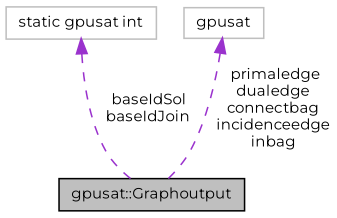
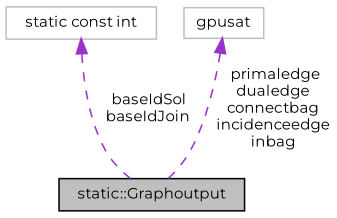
(81, 23) -> (81, 23)
(152, 195) -> (152, 195)
